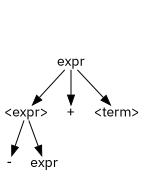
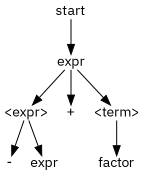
none -> (71, 11)
none -> (117, 163)
